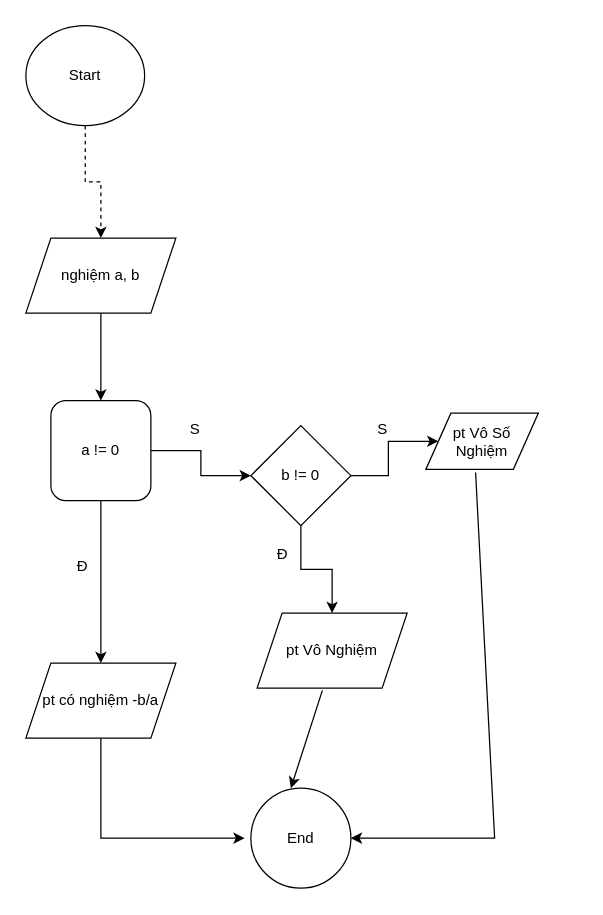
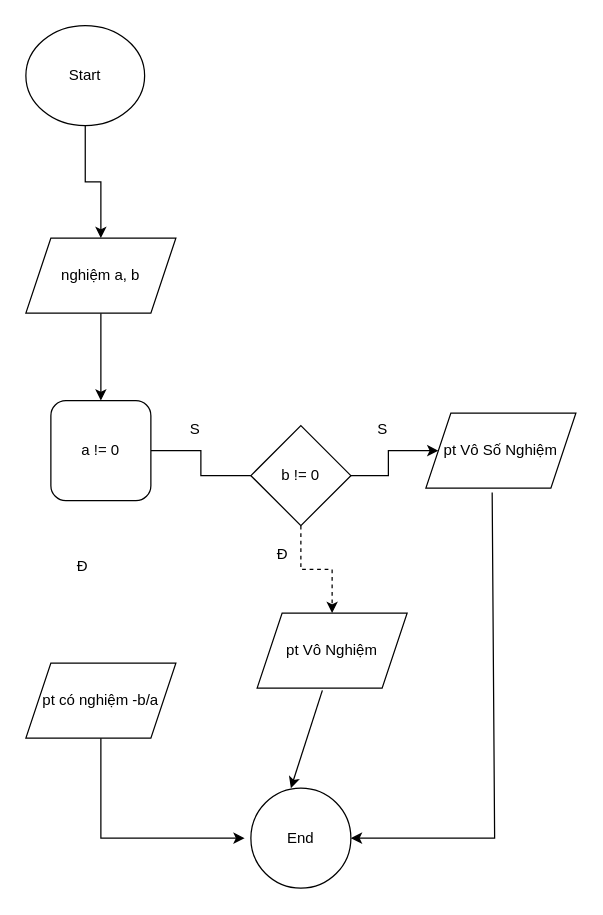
(89, 182) -> (89, 182)
(482, 441) -> (501, 451)
(241, 476) -> (244, 476)
(313, 569) -> (313, 569)
(101, 578) -> none
